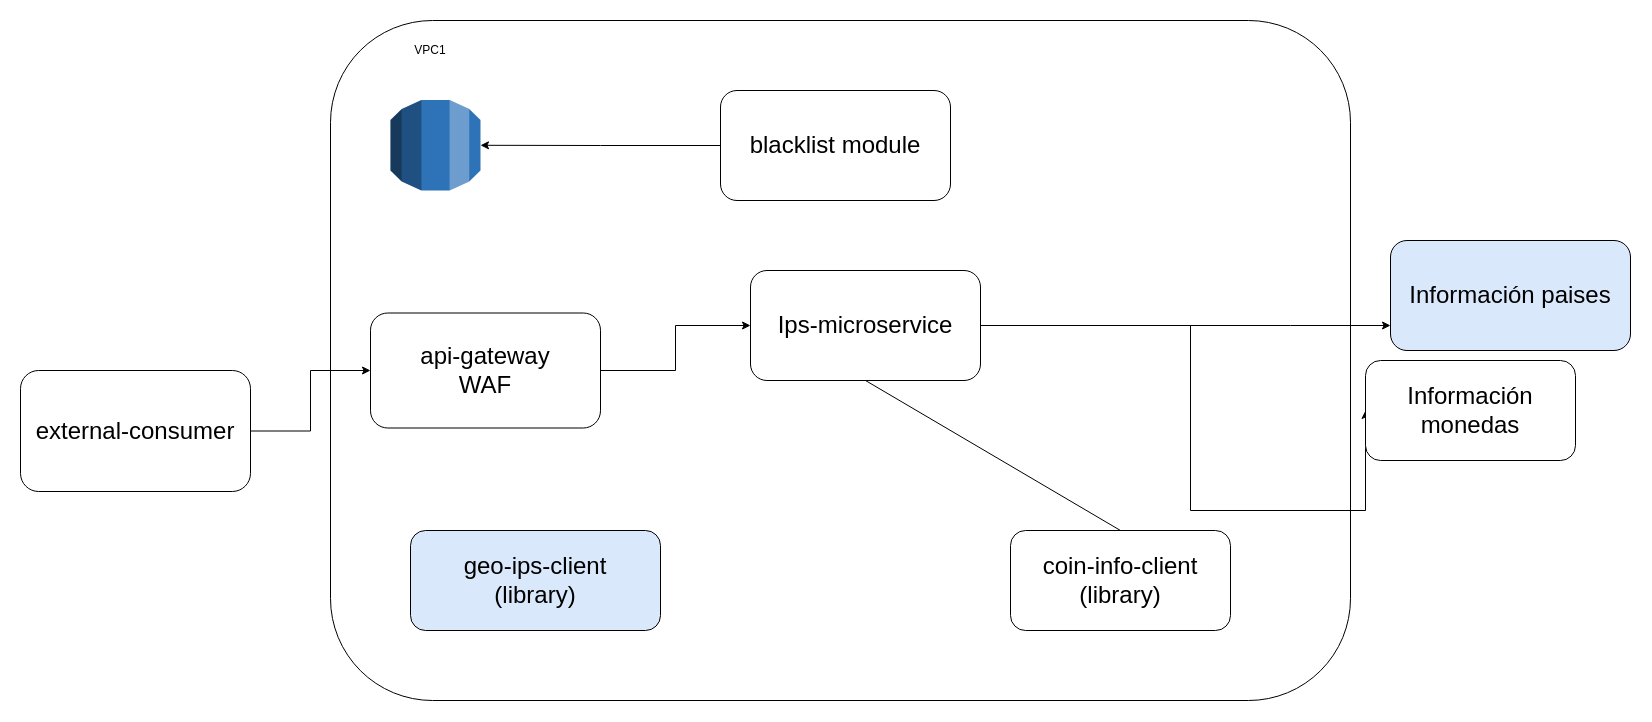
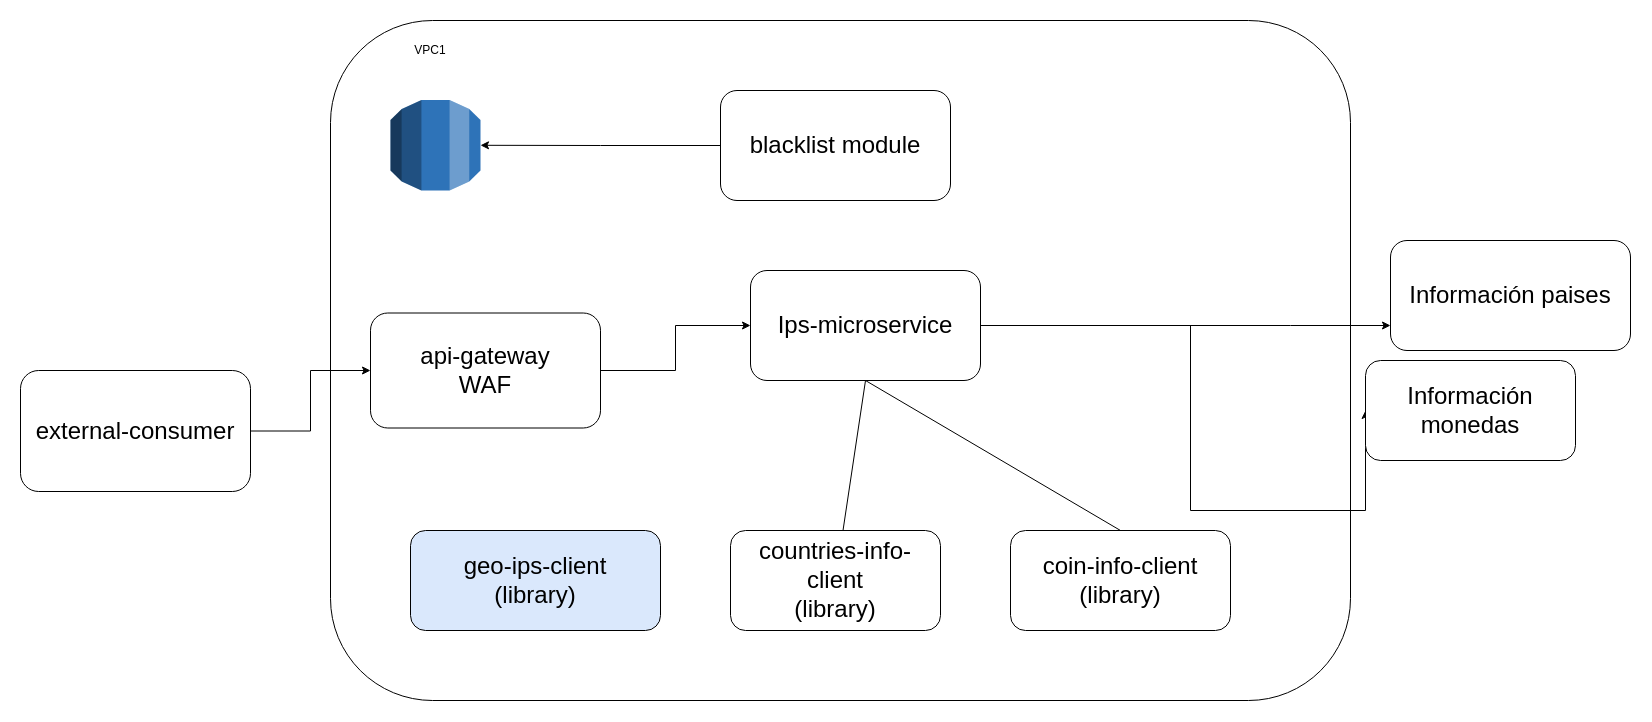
(1511, 296) -> (1511, 296)
none -> (854, 457)
none -> (836, 581)
